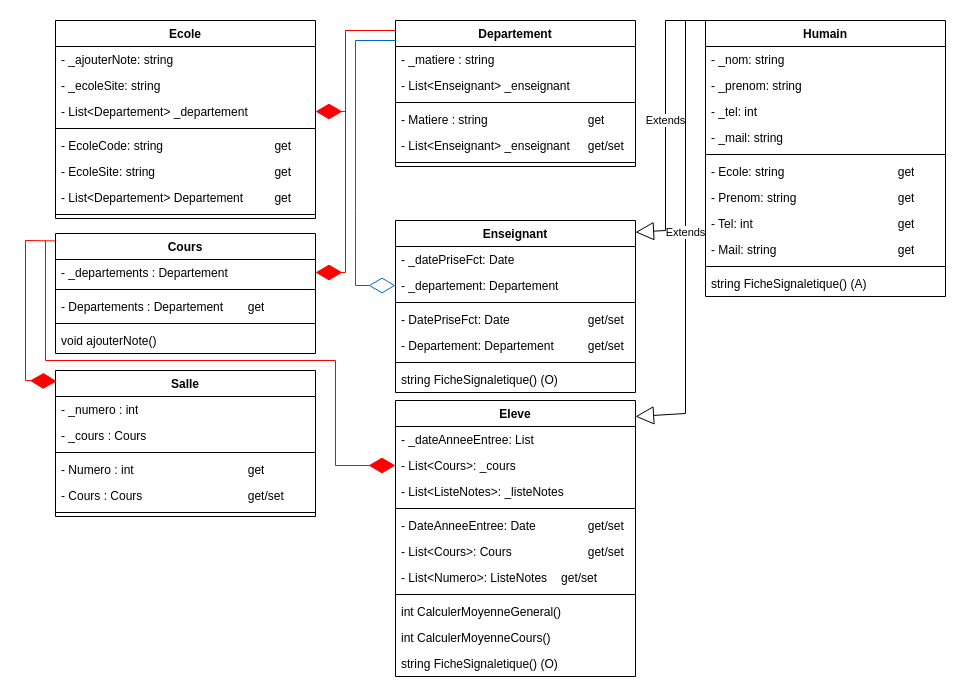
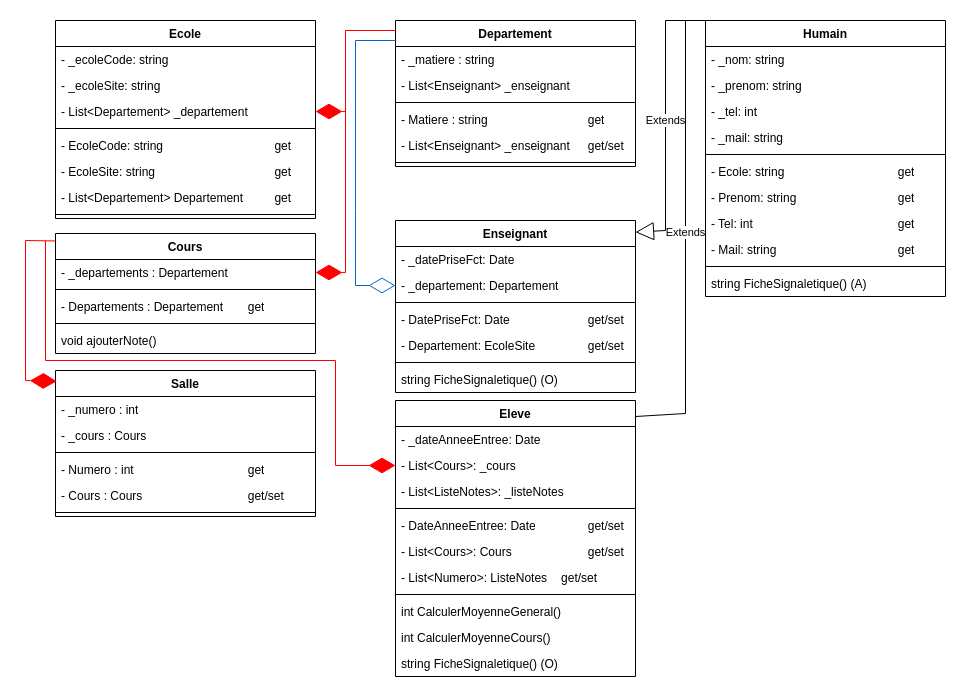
(129, 61) -> (121, 61)
(516, 347) -> (506, 347)
(655, 415) -> (646, 416)
(476, 441) -> (477, 441)
